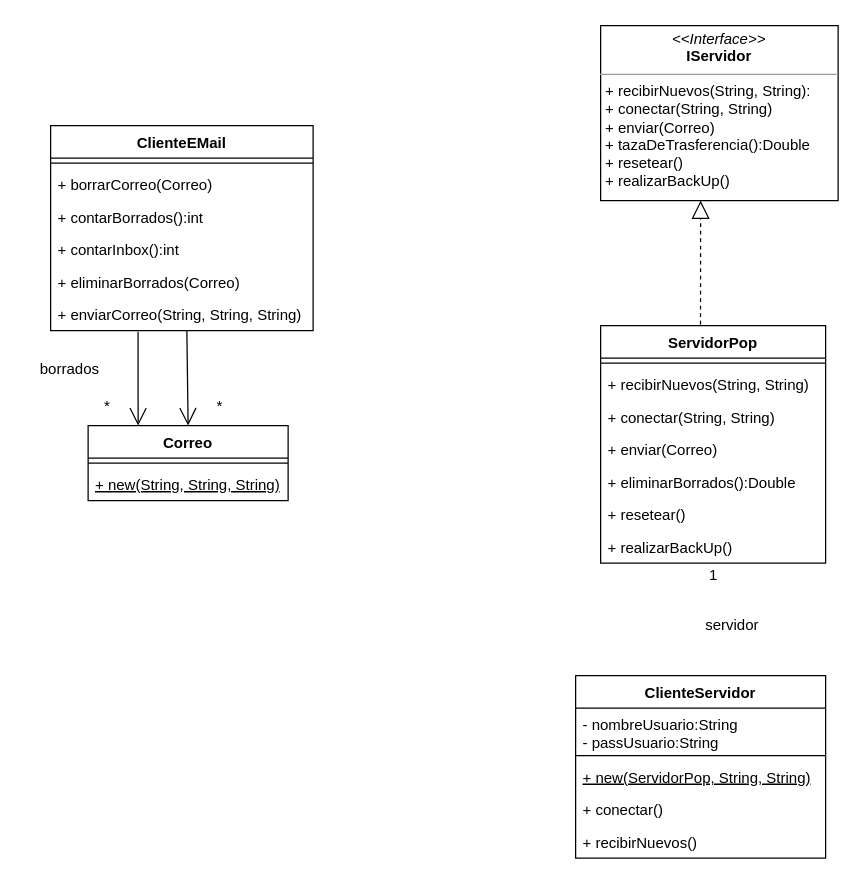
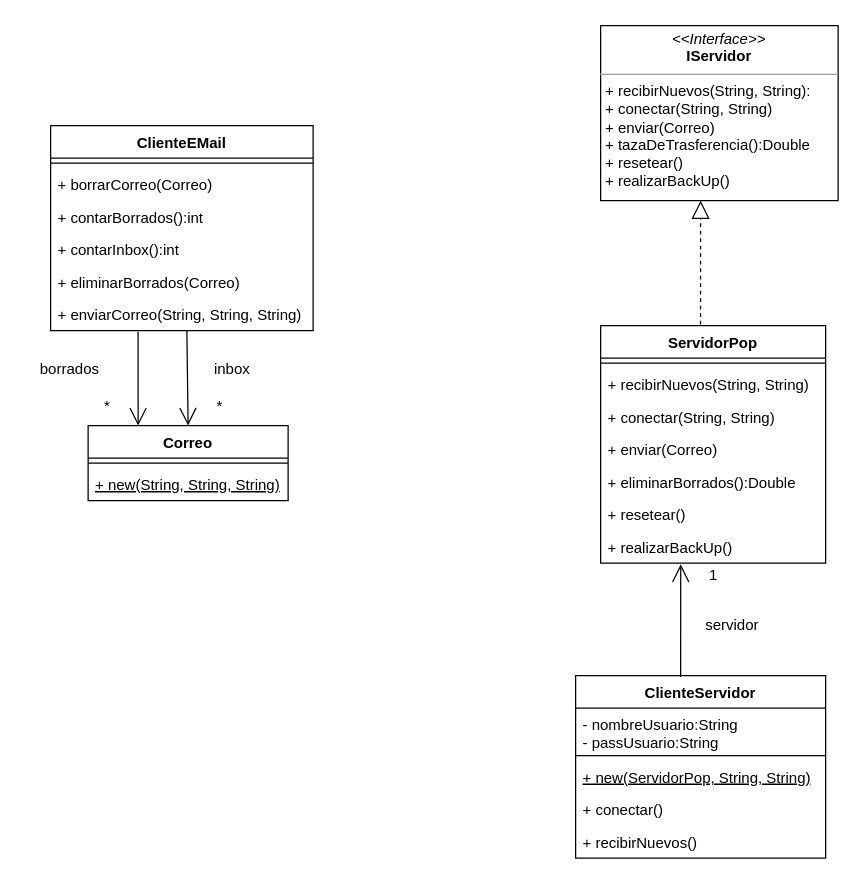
none -> (232, 369)
none -> (681, 623)
